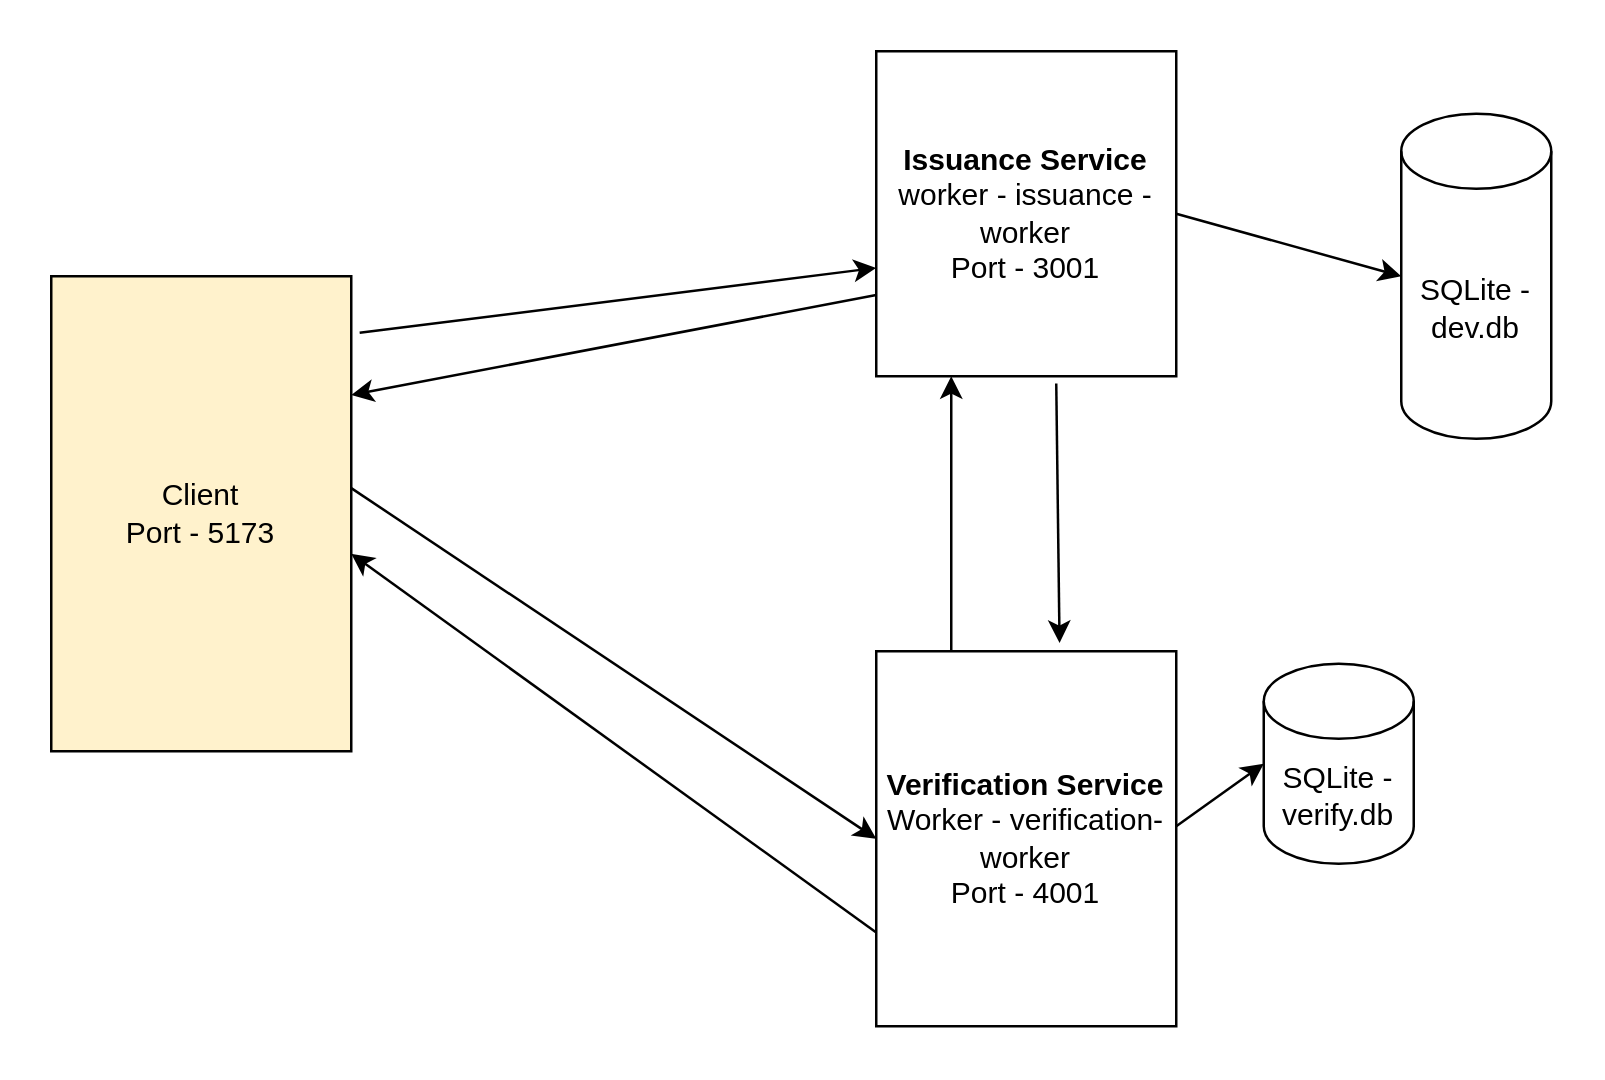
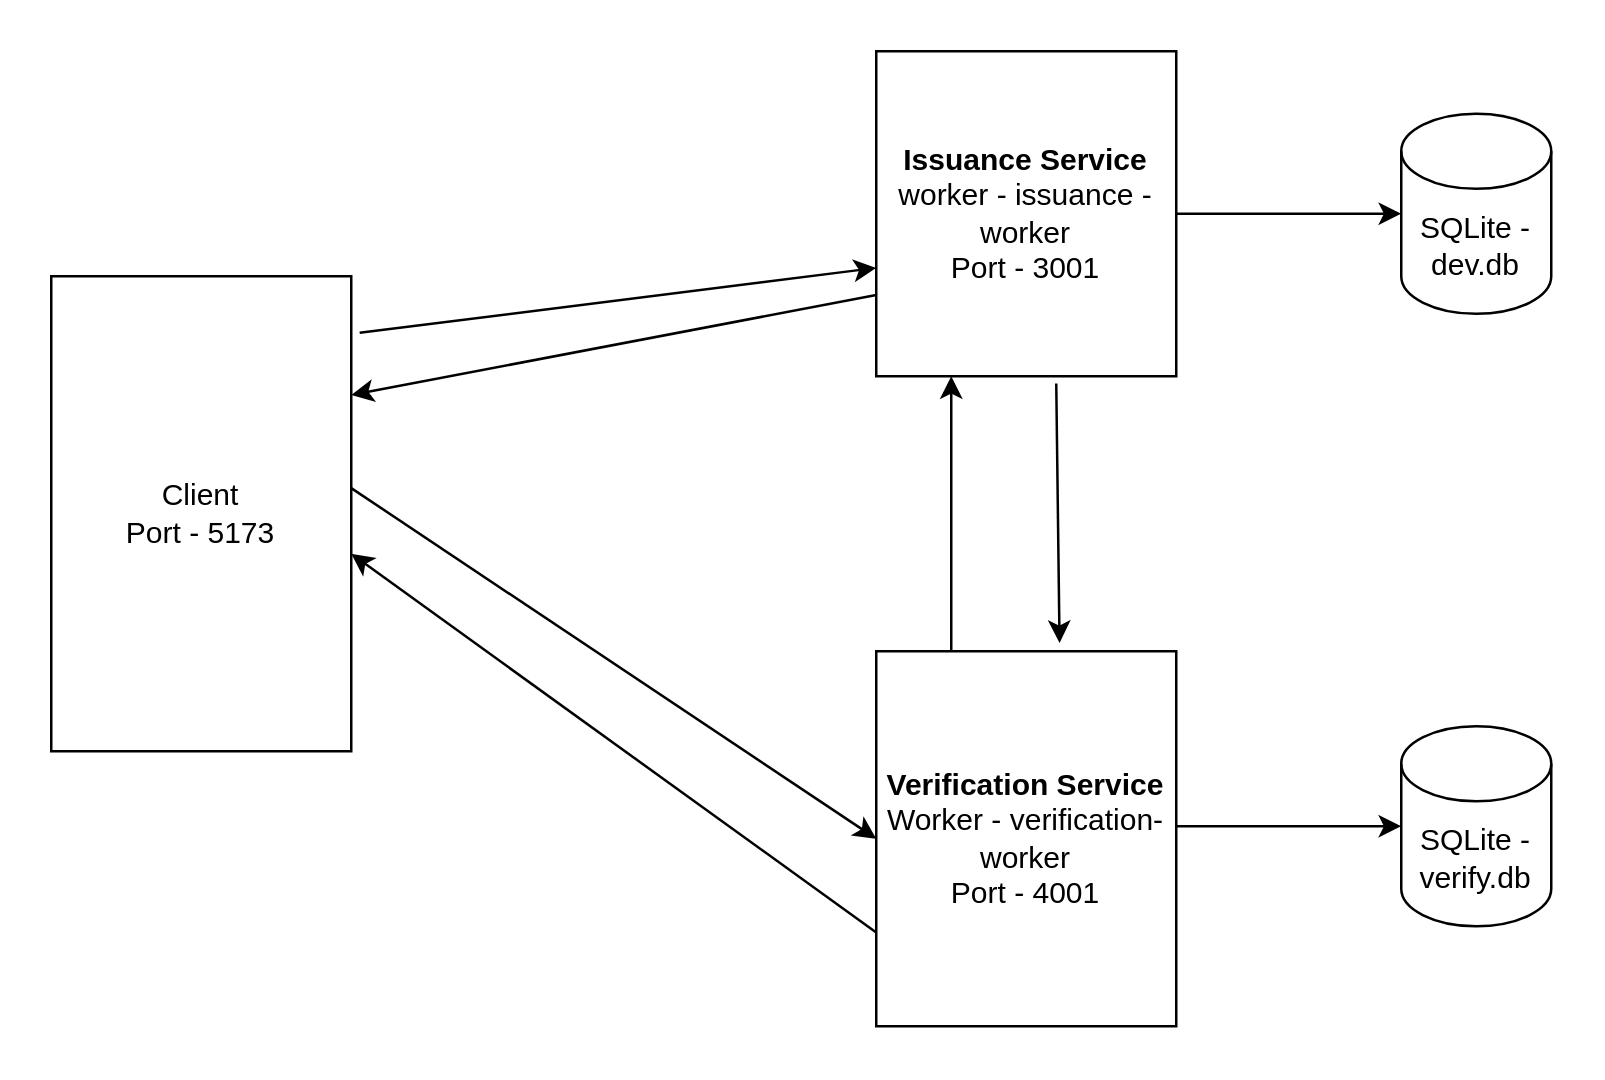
(1476, 276) -> (1476, 214)
(201, 514) -> (201, 514)
(1339, 764) -> (1476, 826)
